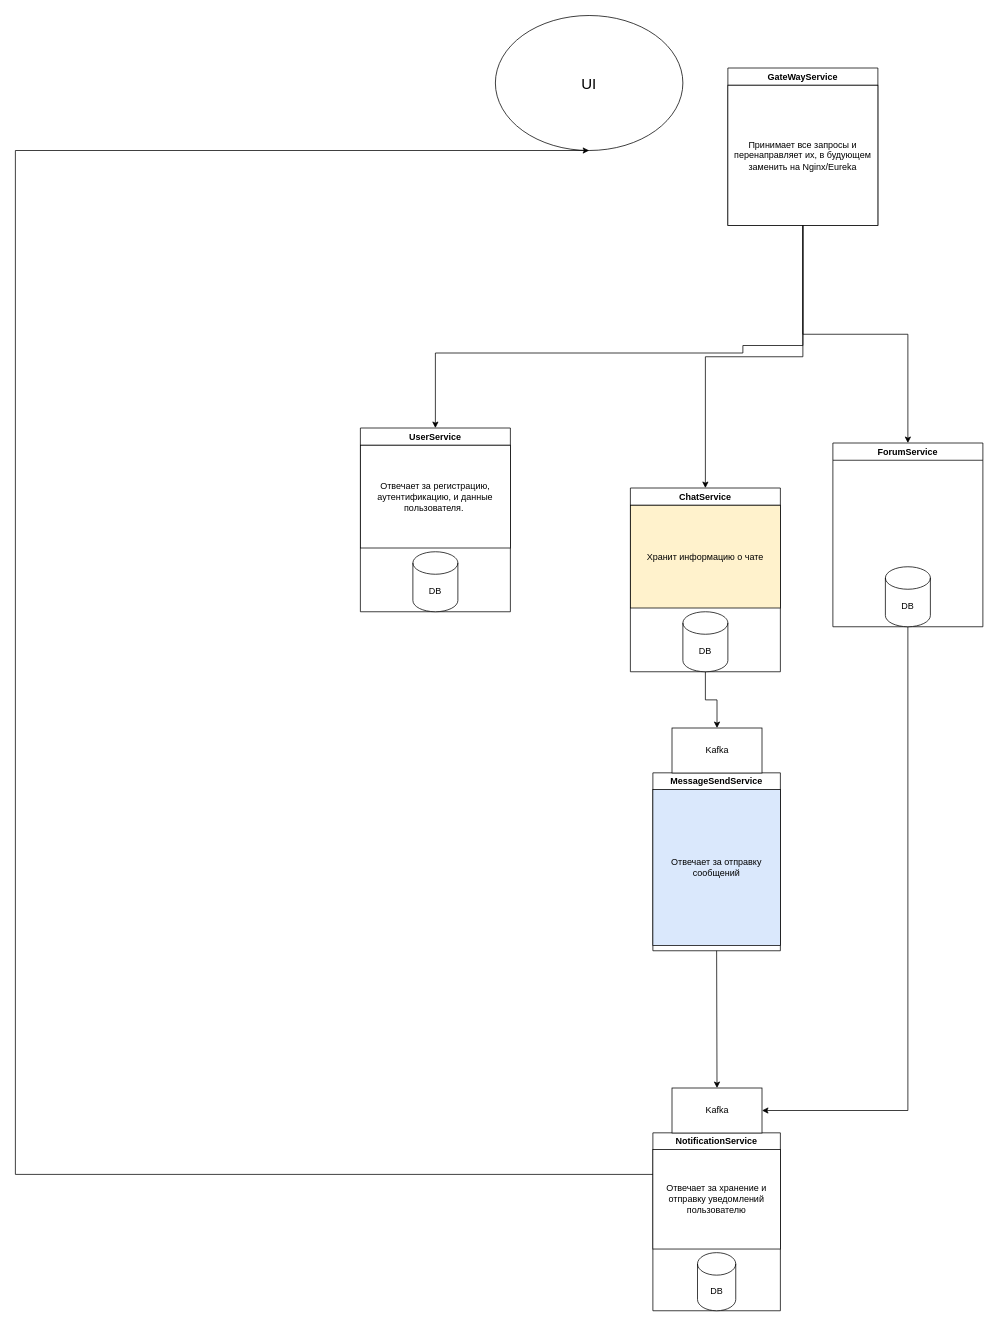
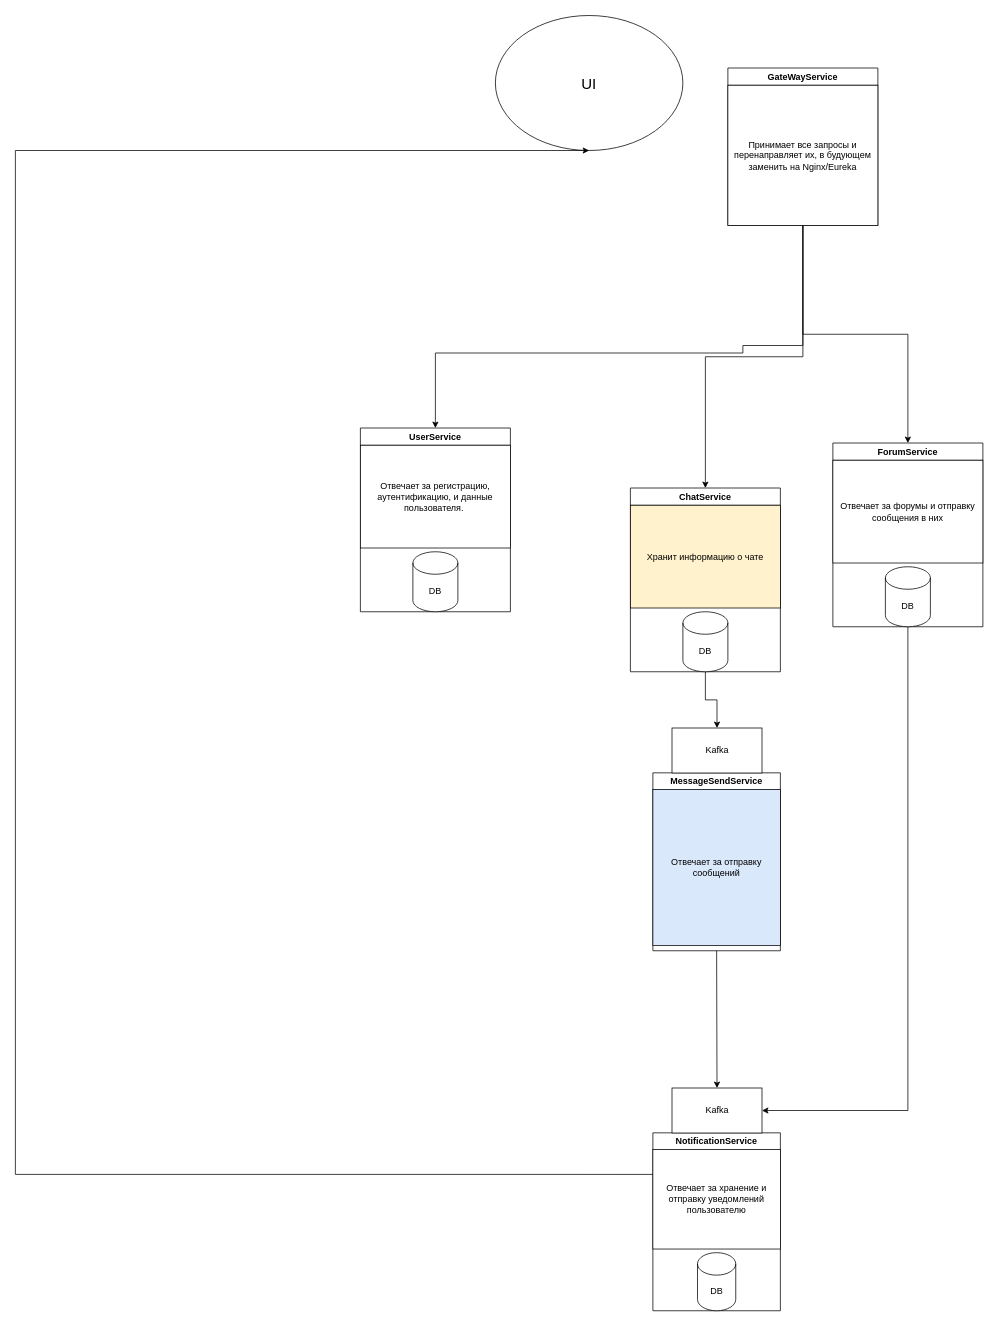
none -> (908, 512)
